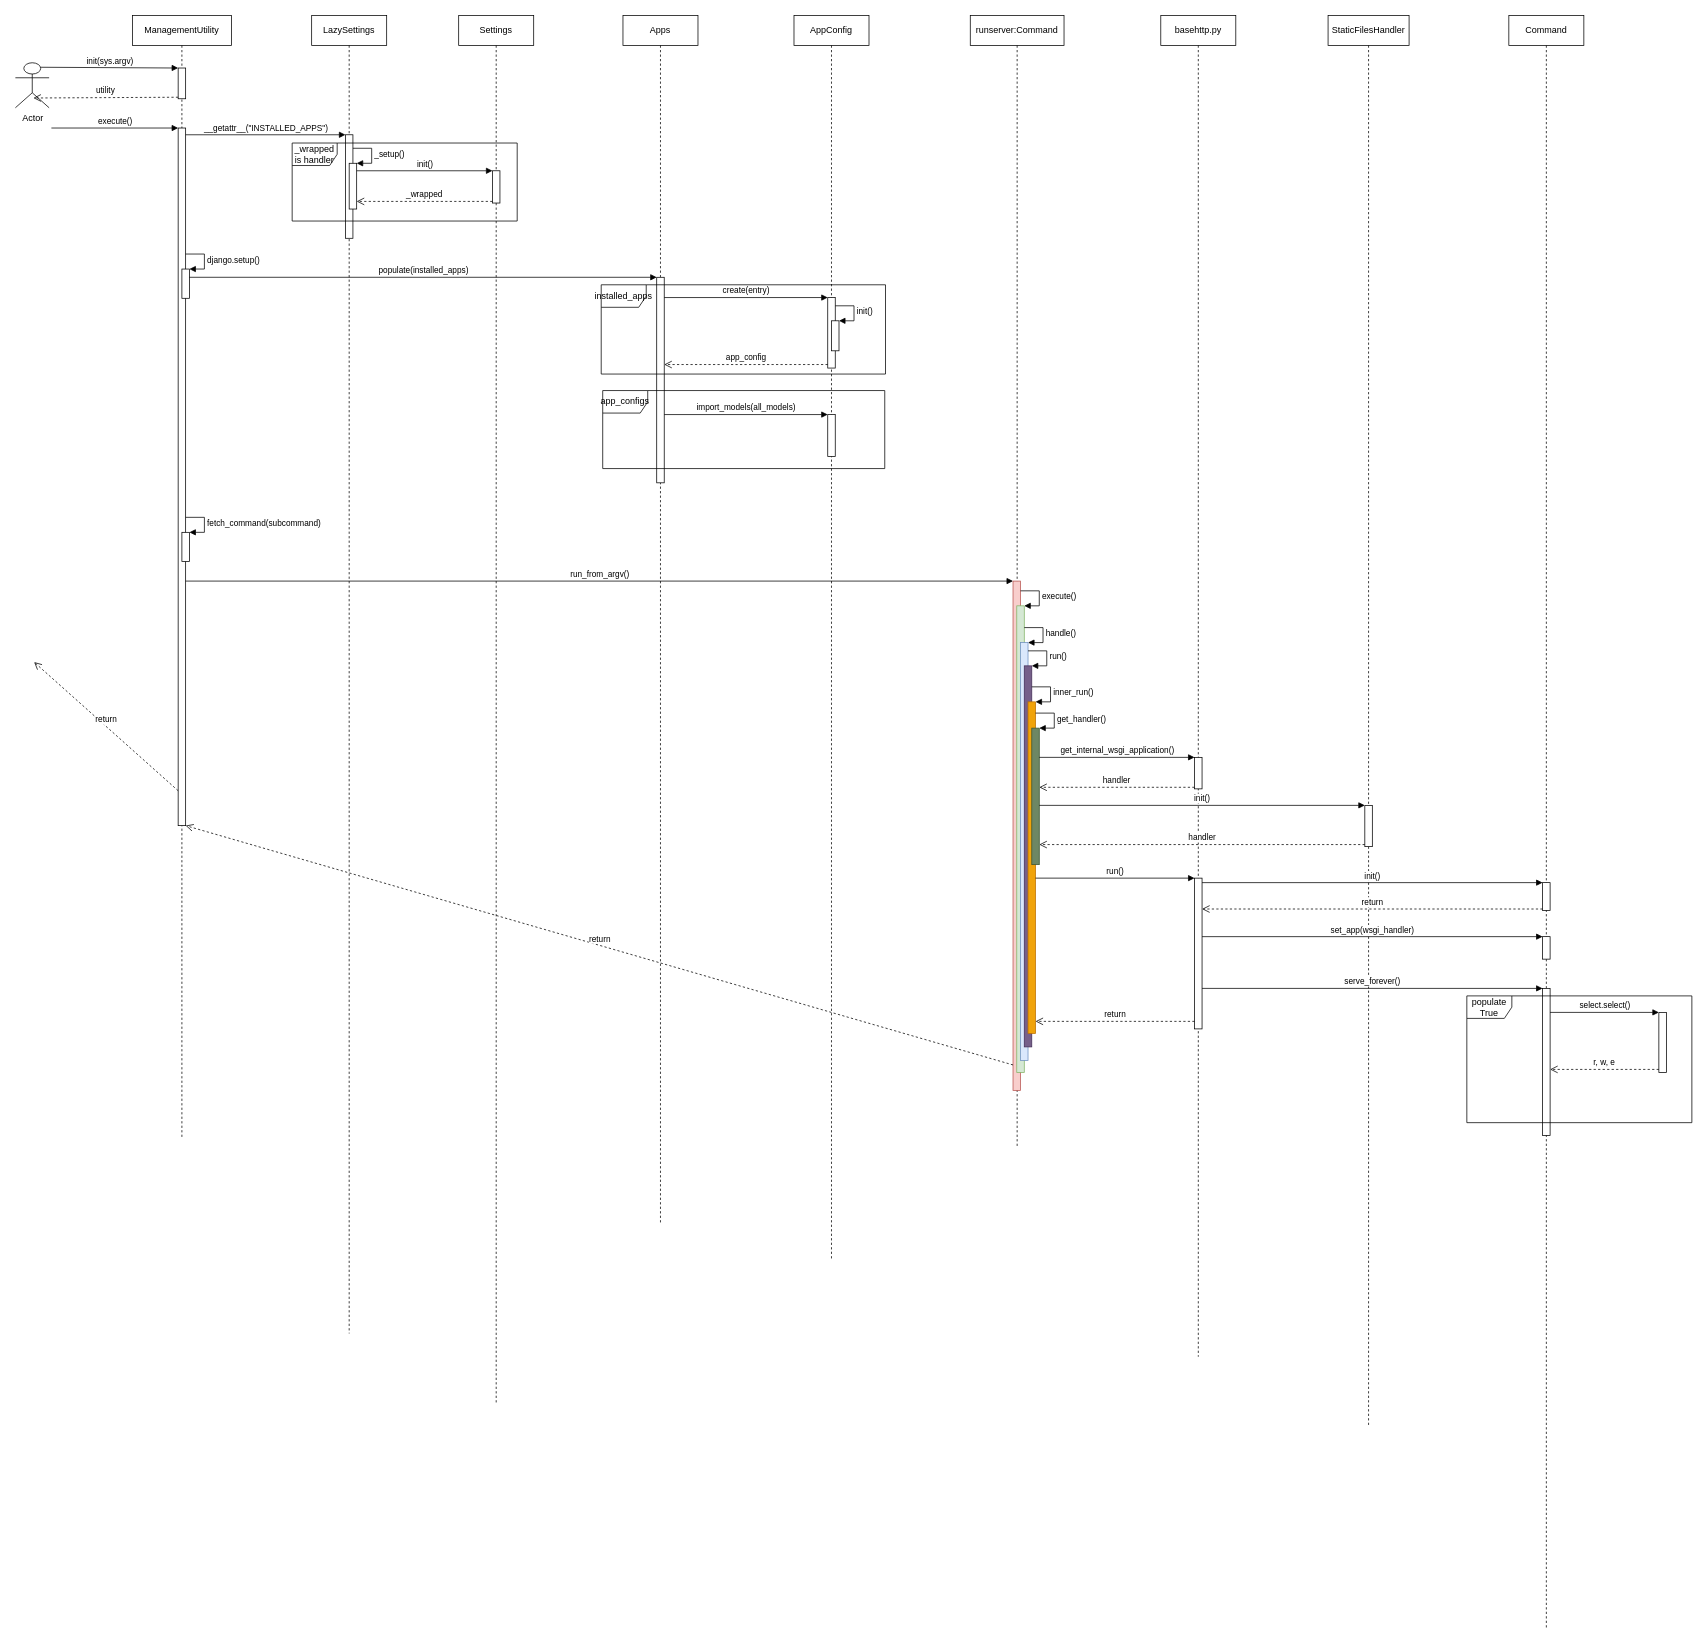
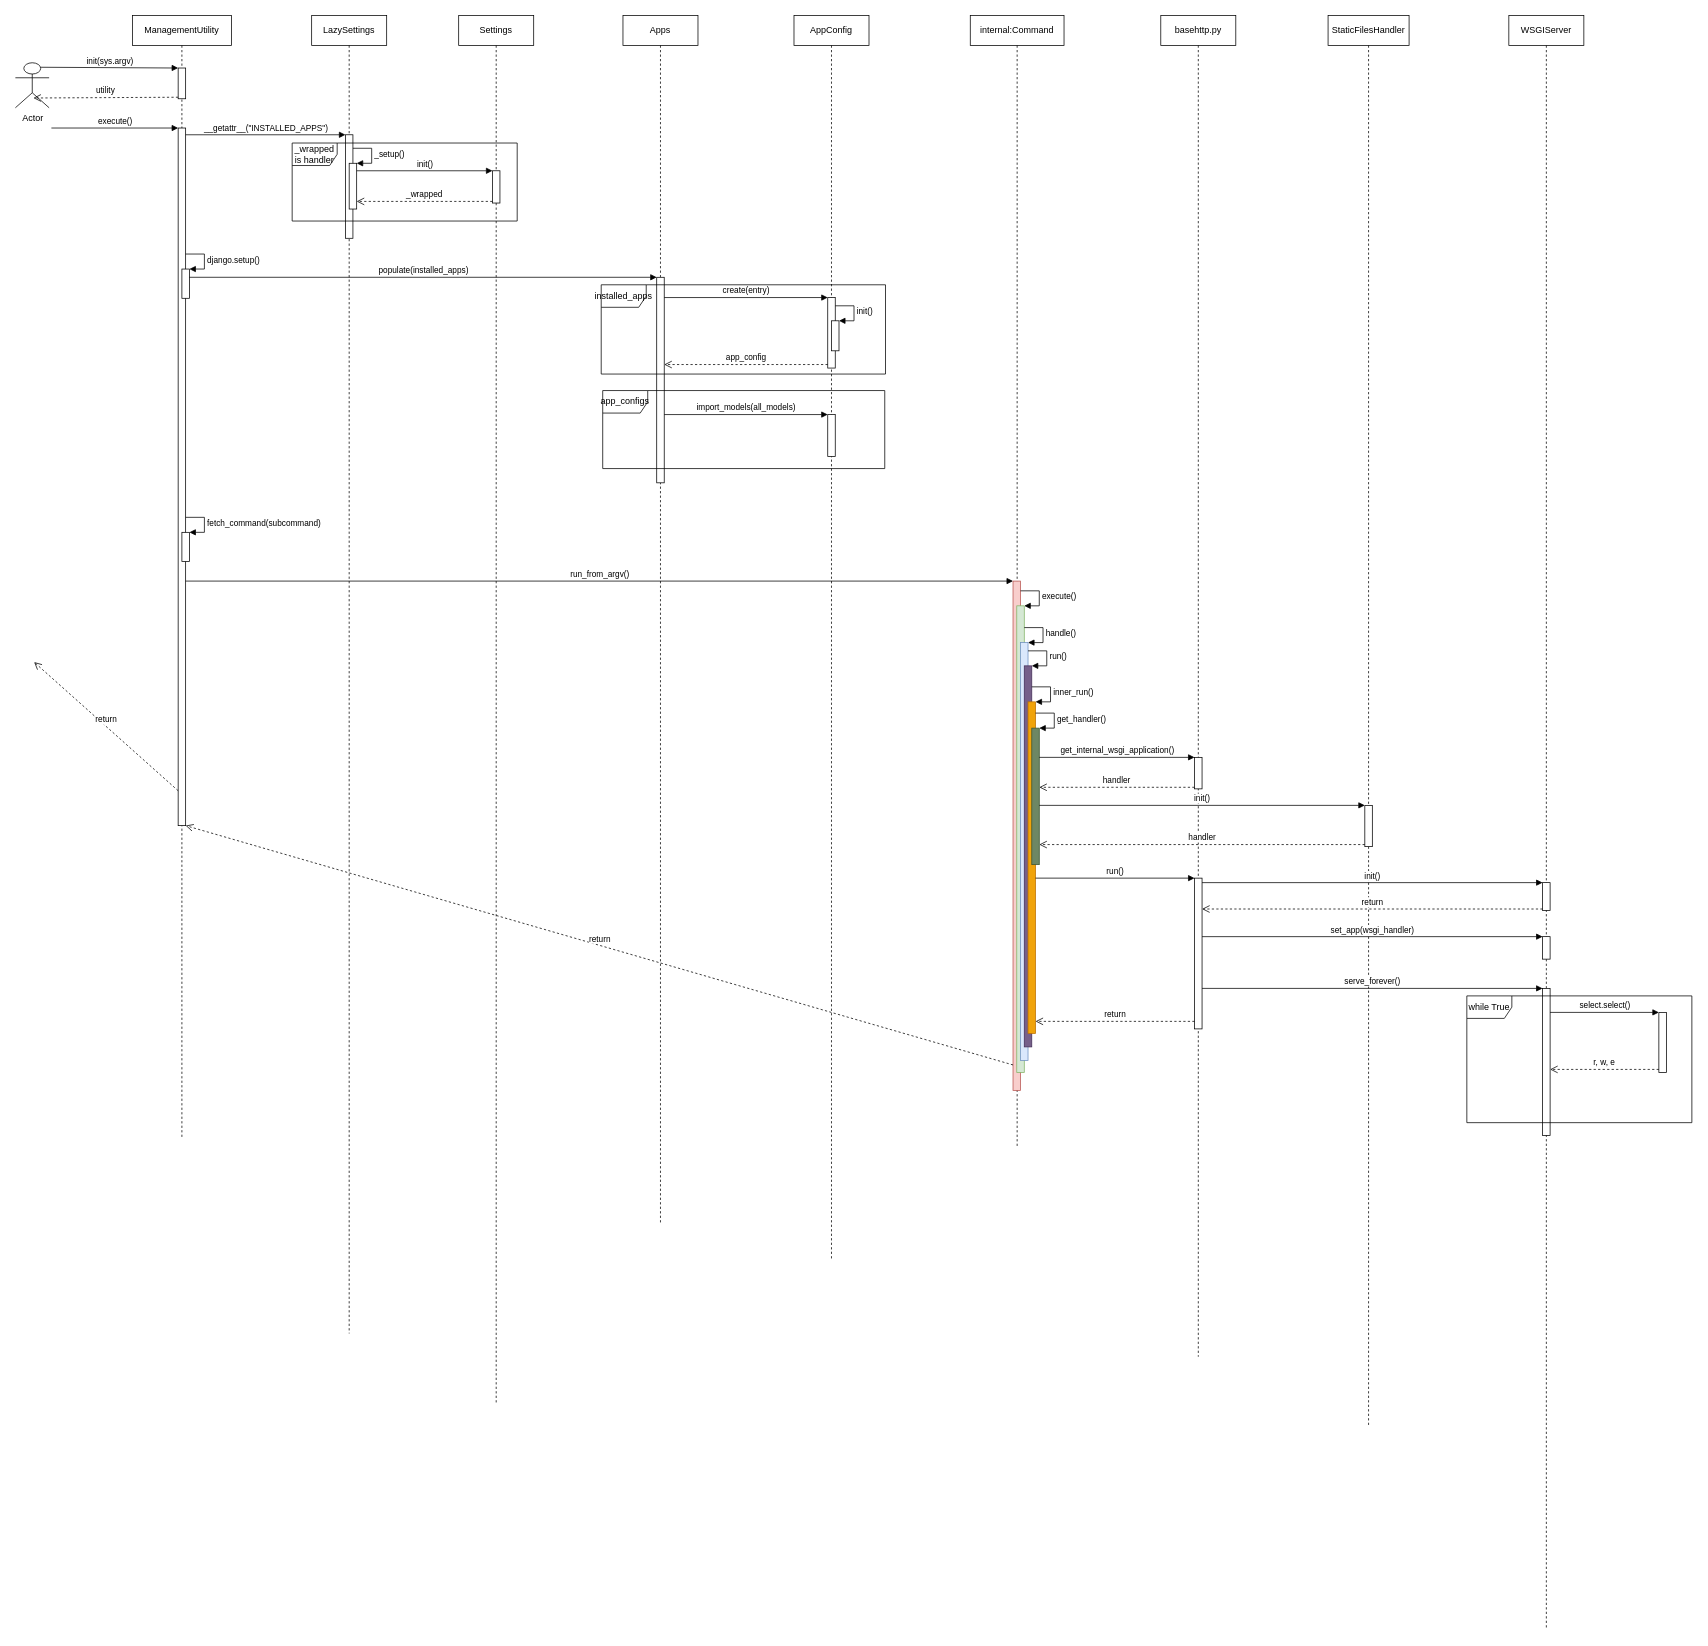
(1017, 30) -> (1017, 30)
(1546, 30) -> (1546, 30)
(1489, 1007) -> (1489, 1007)
